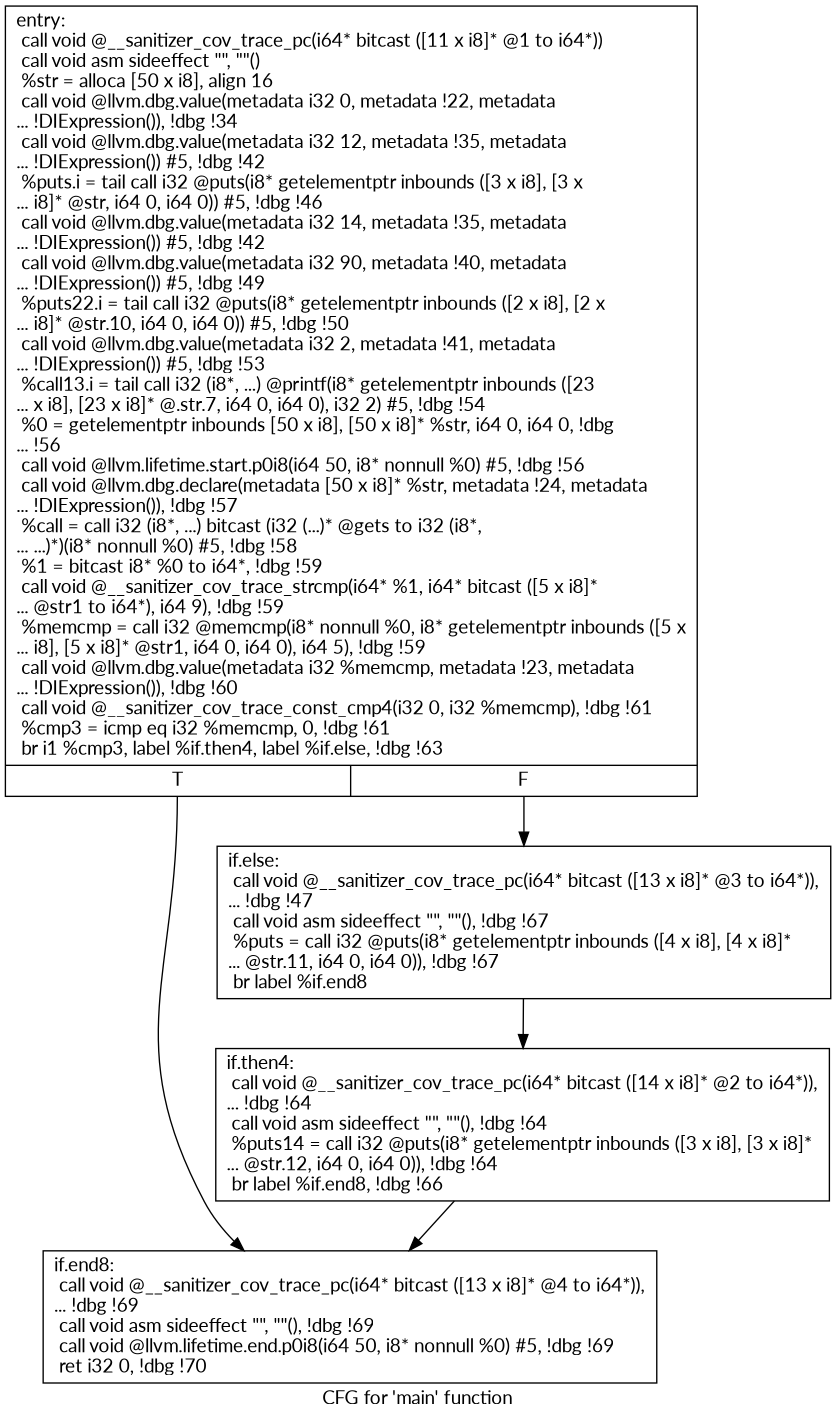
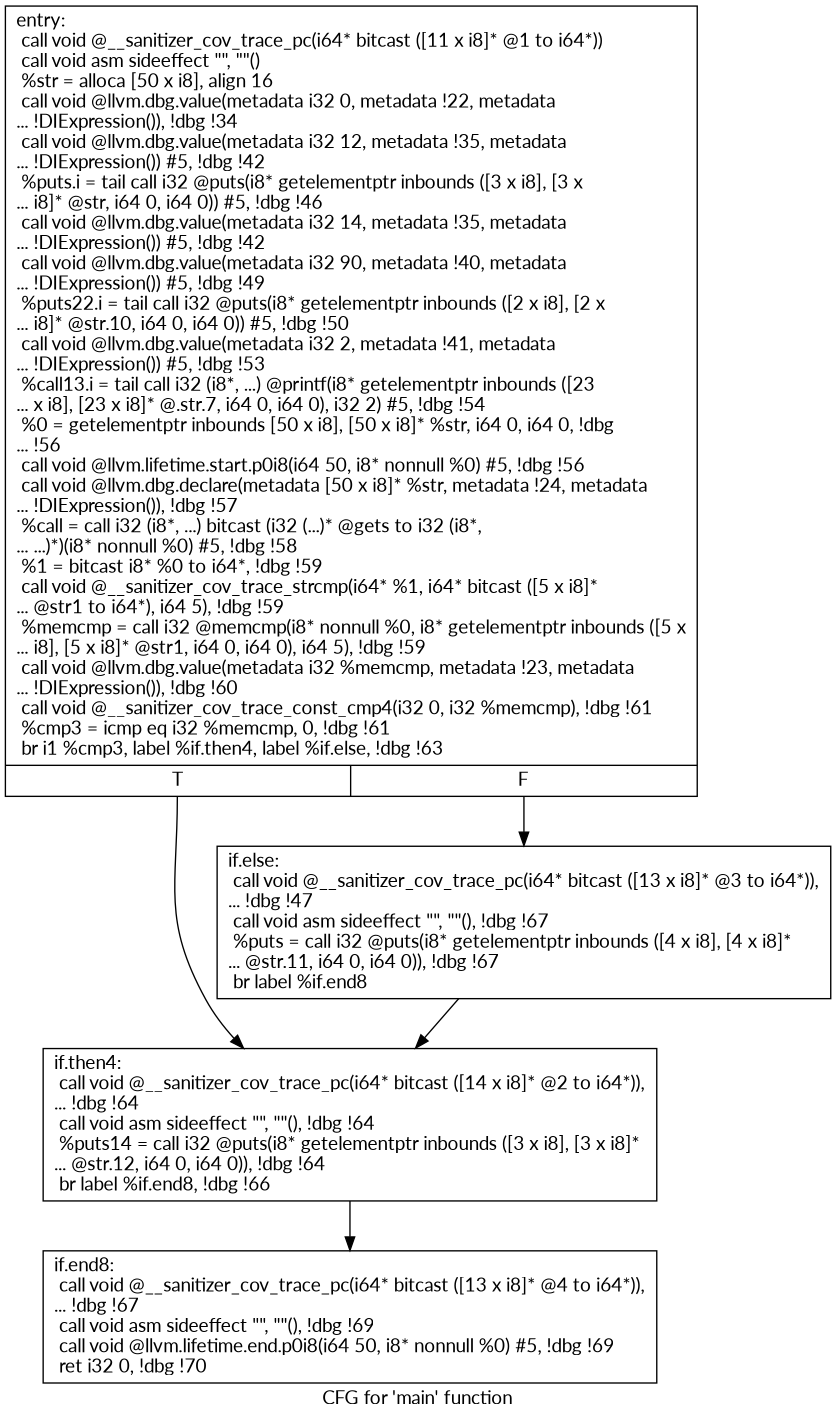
(150, 608) -> (150, 608)
(159, 1028) -> (178, 925)
(97, 1306) -> (97, 1306)
